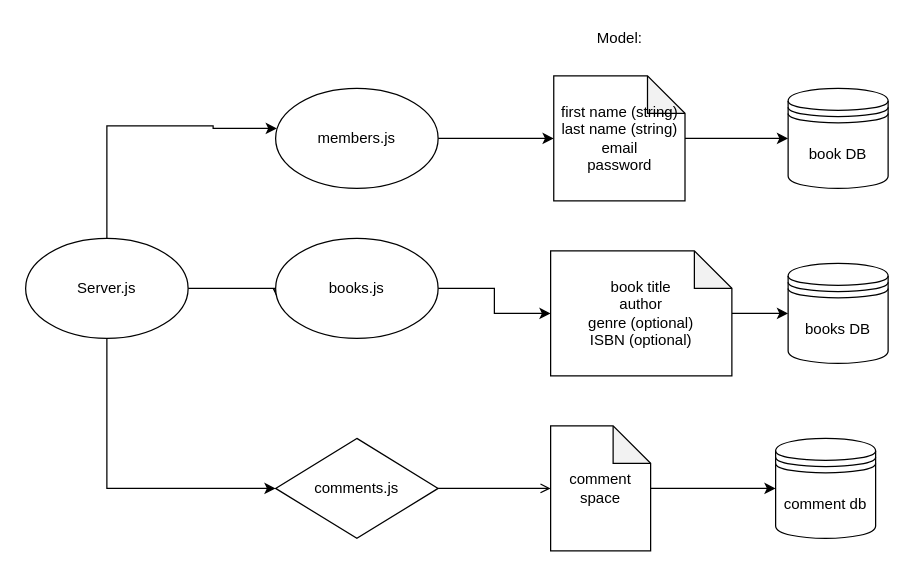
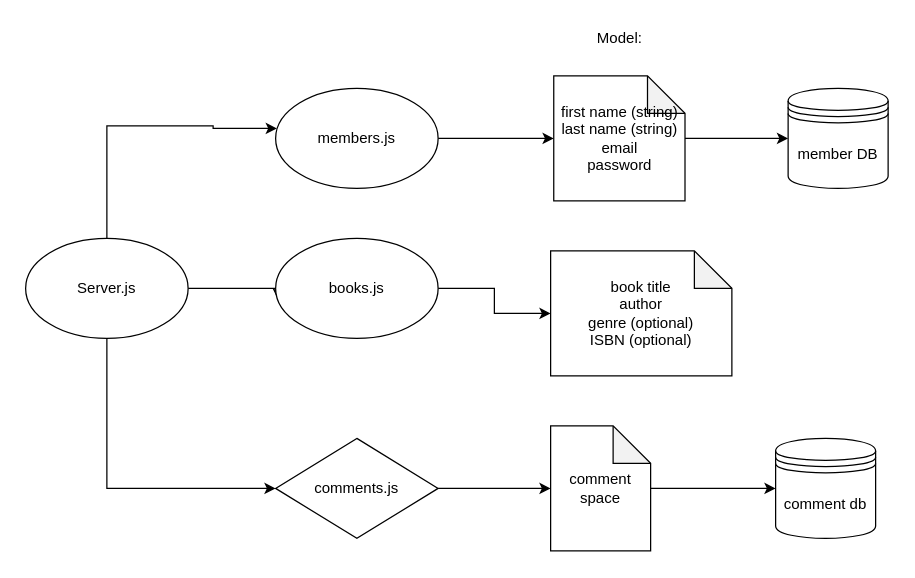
(838, 154) -> (838, 154)
(756, 313) -> none
(838, 313) -> none
(543, 488) -> (541, 488)
